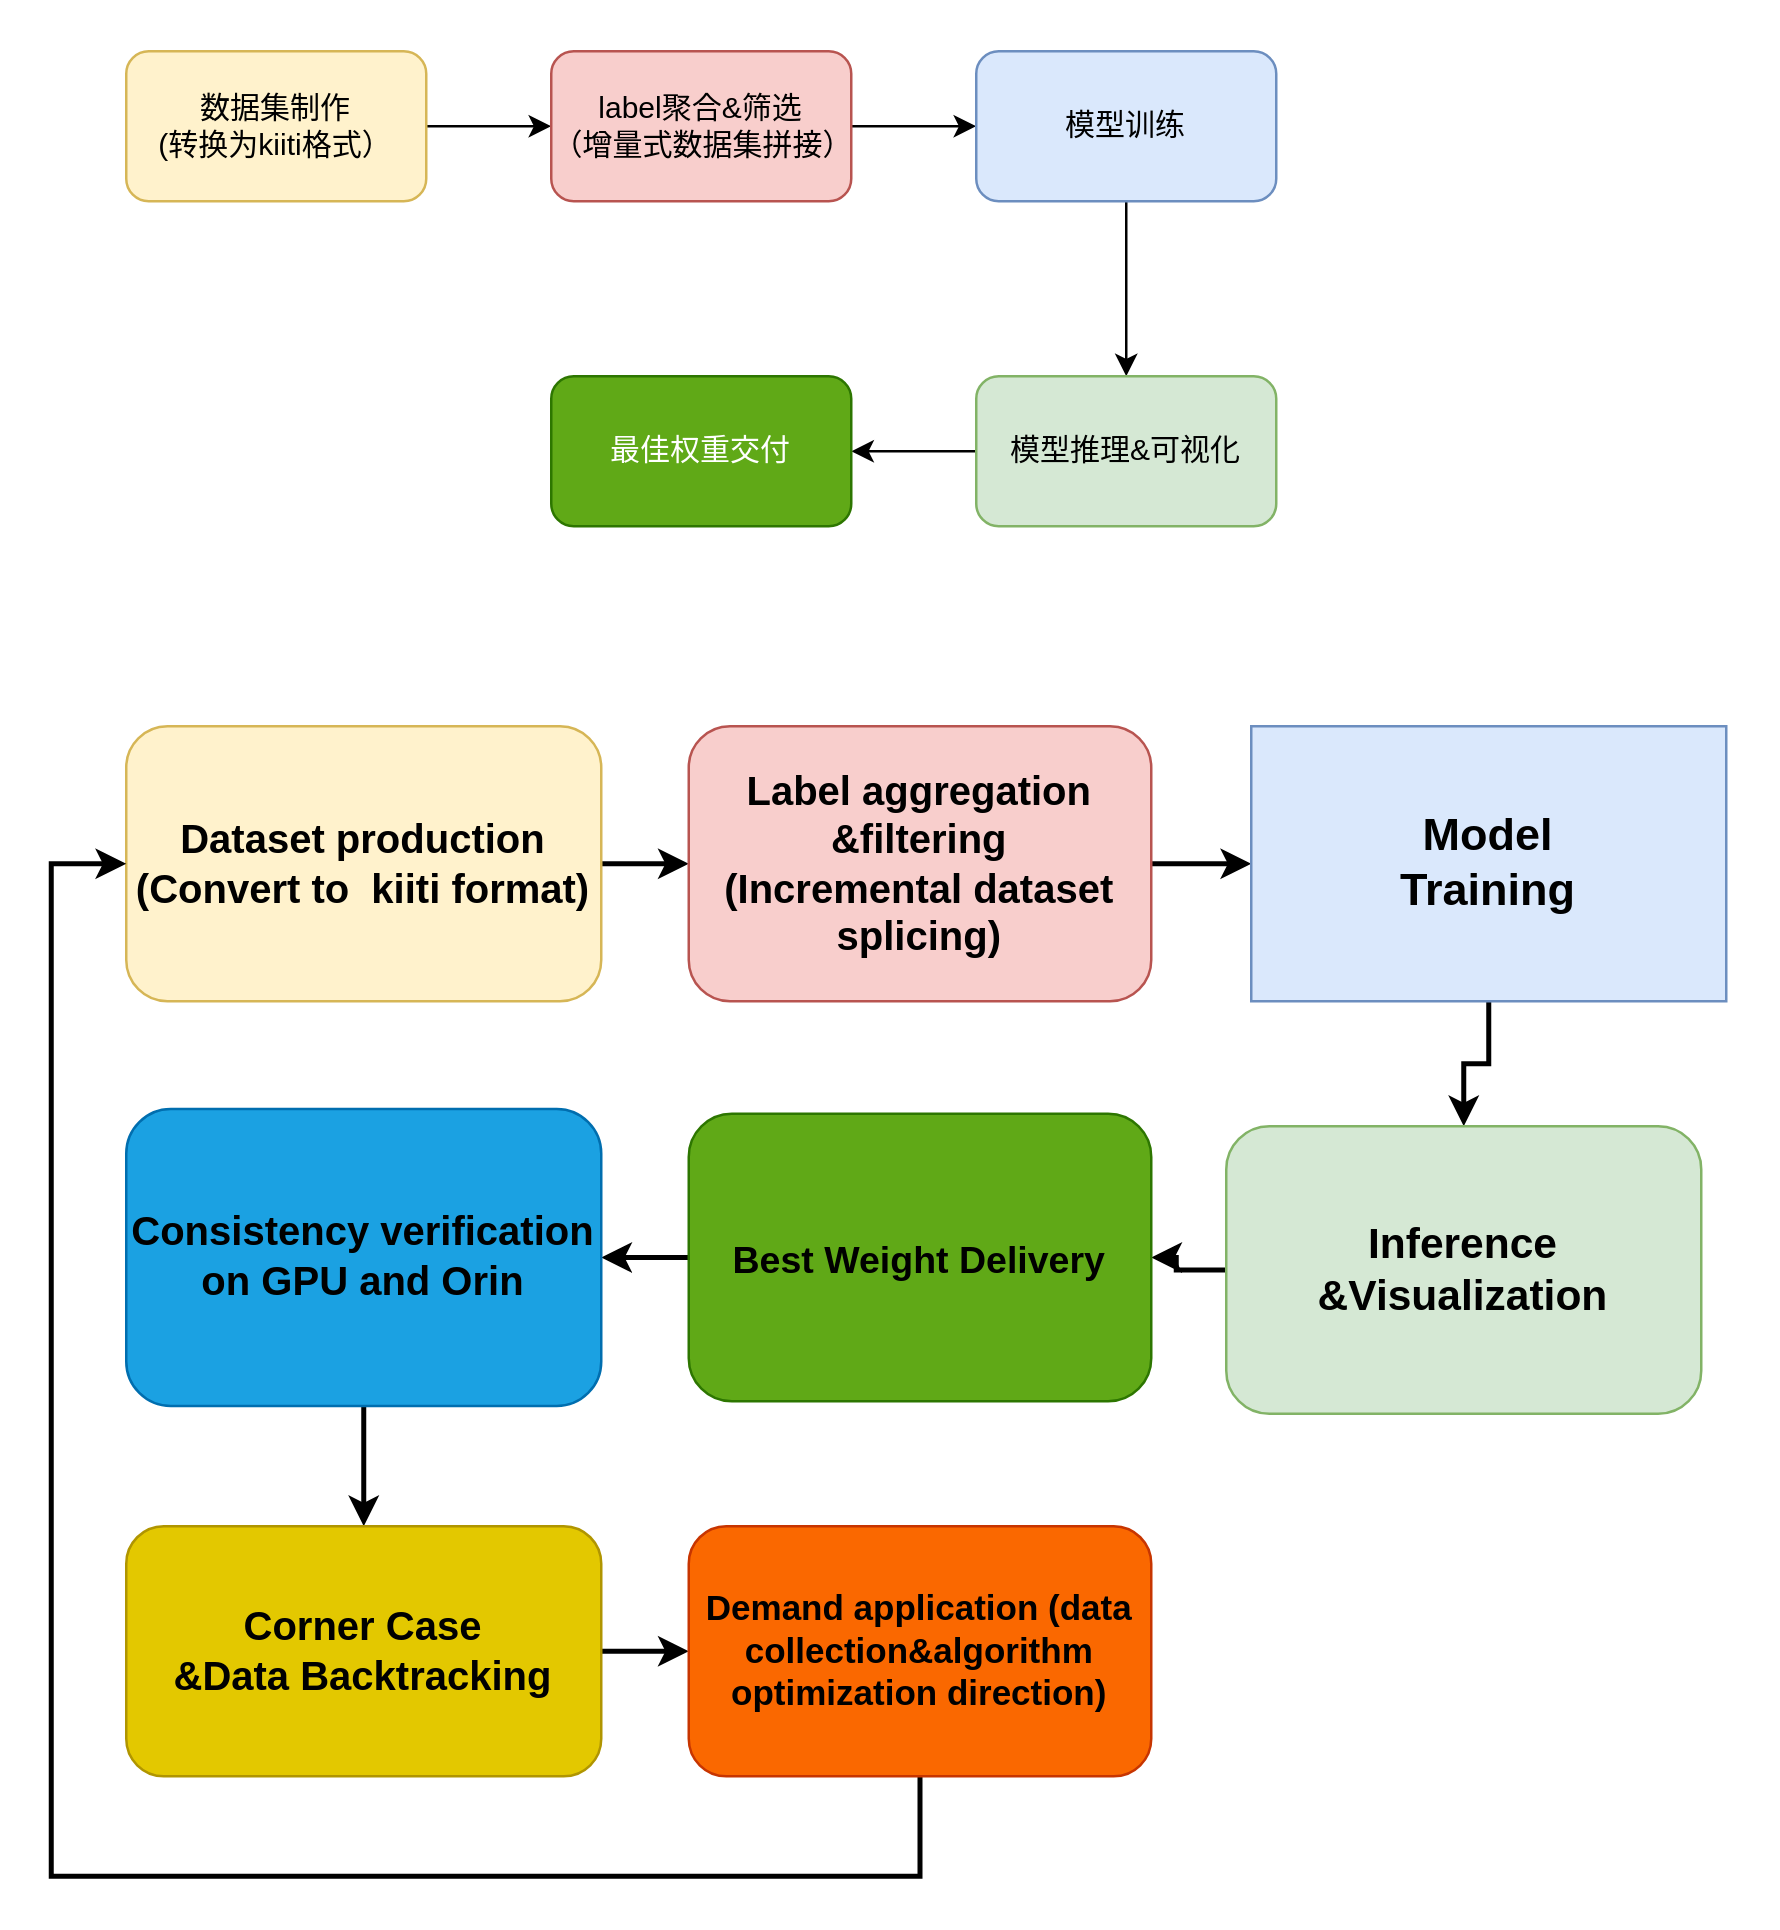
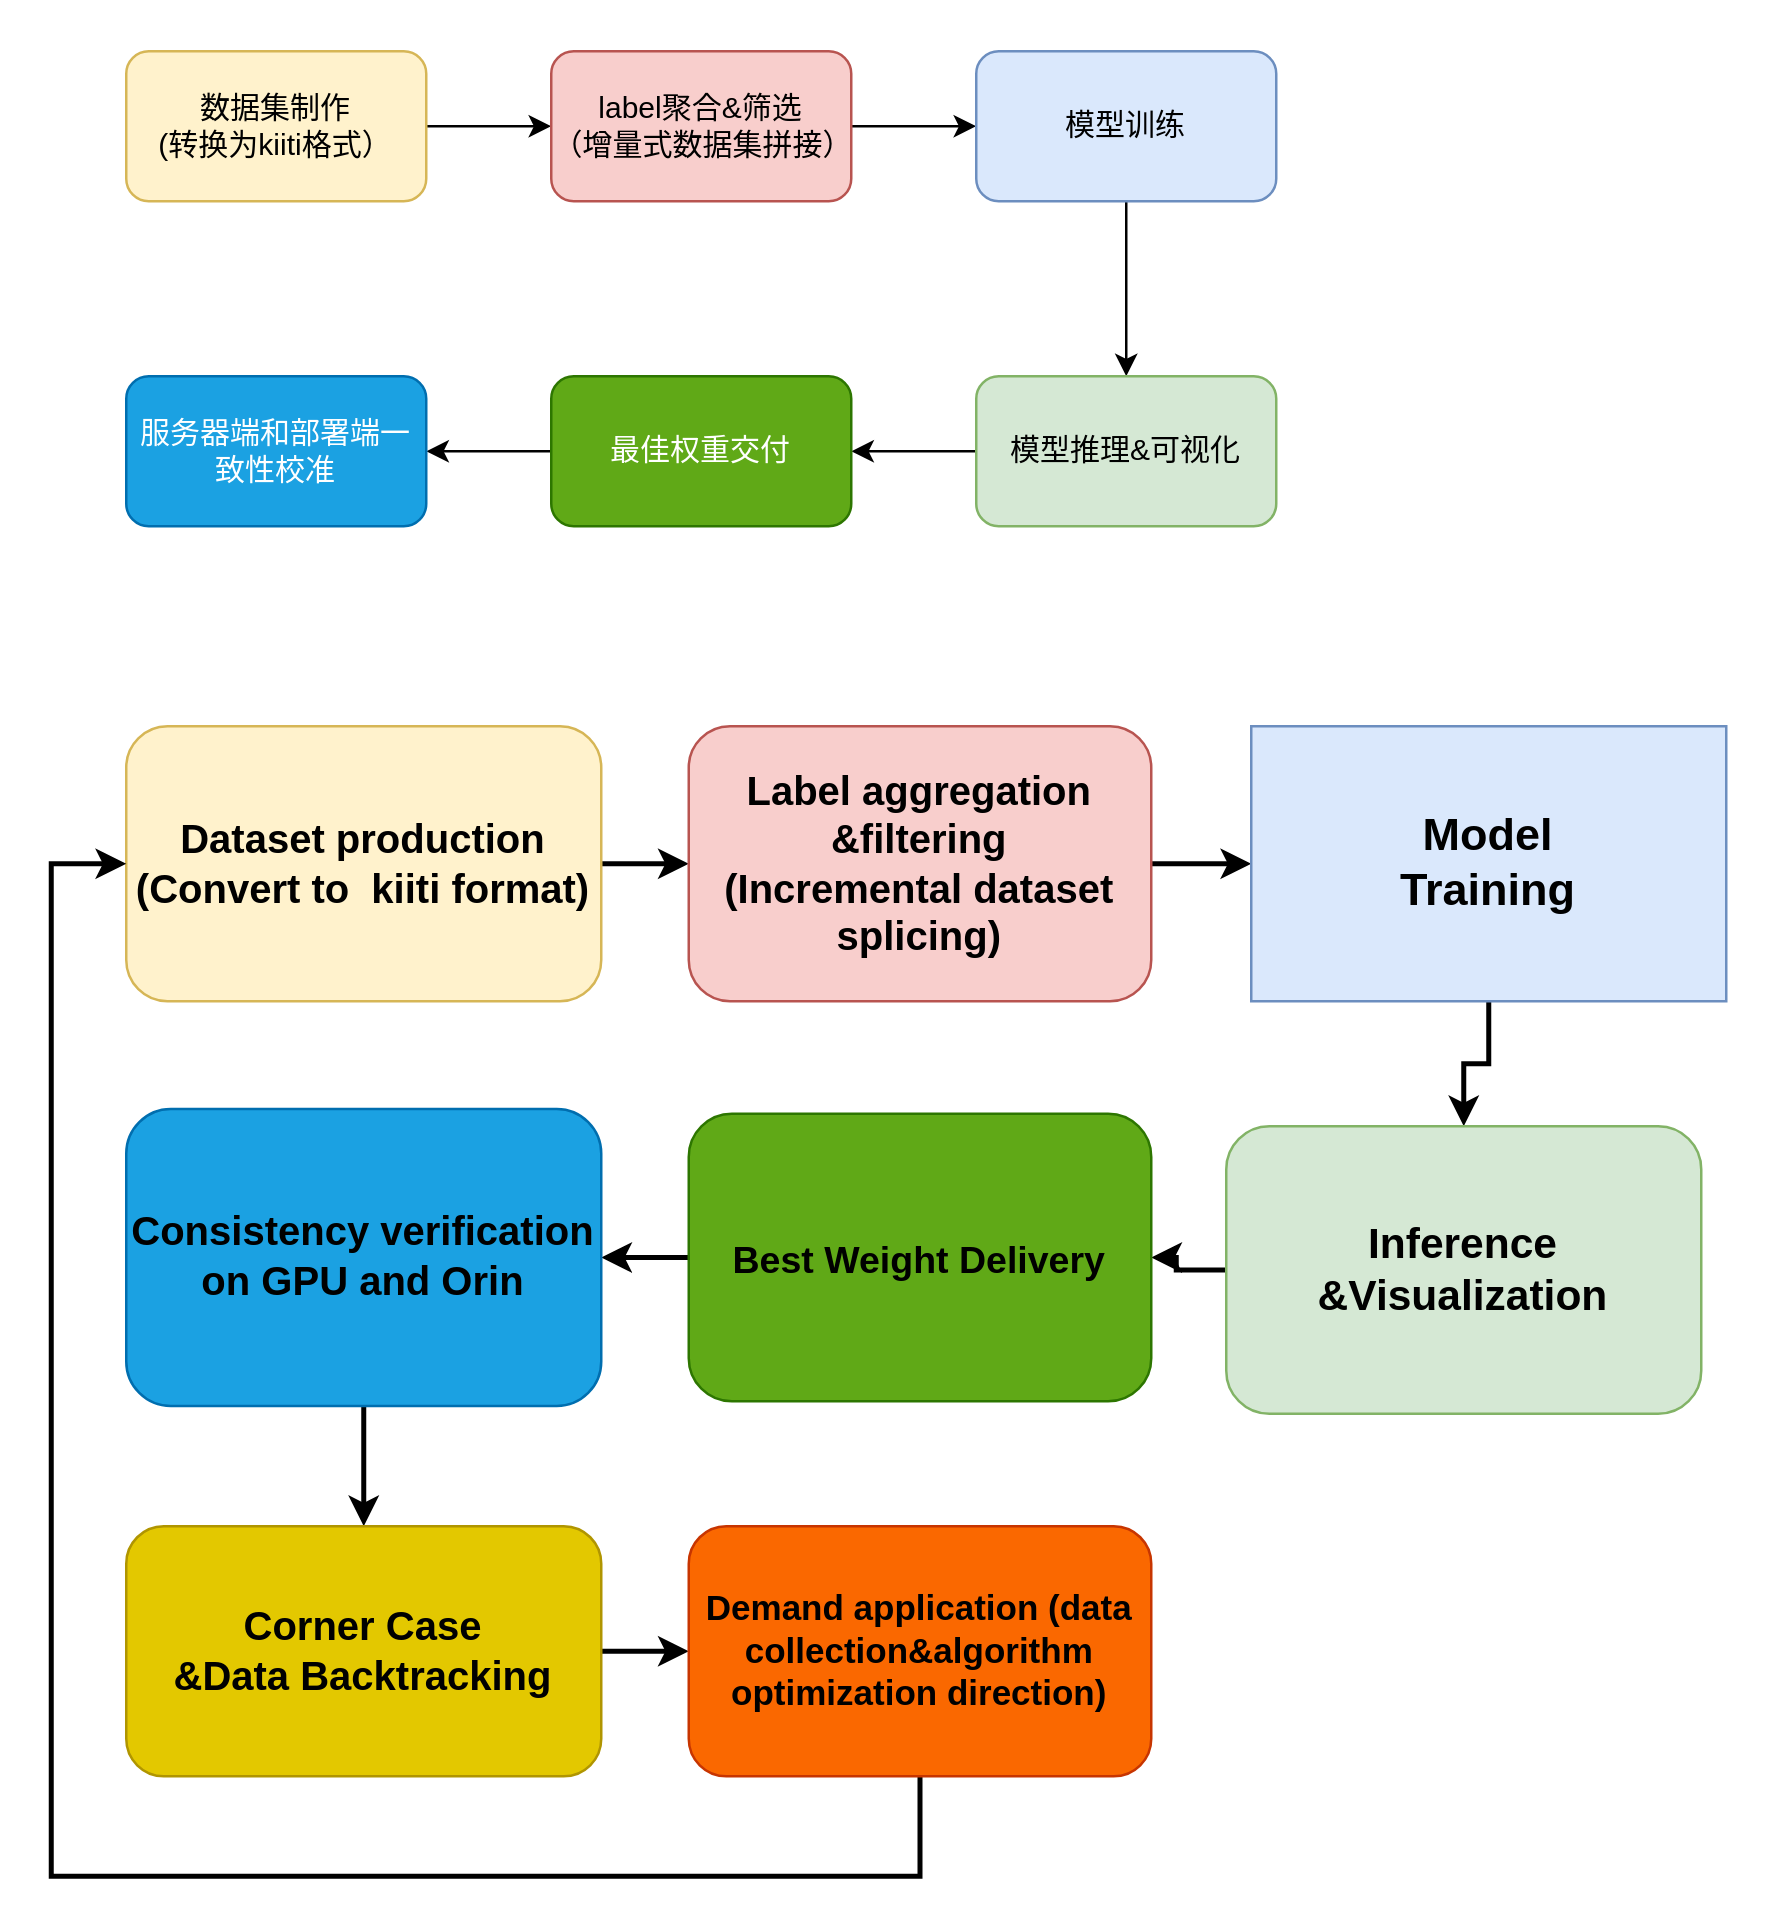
none -> (276, 451)
none -> (497, 451)
